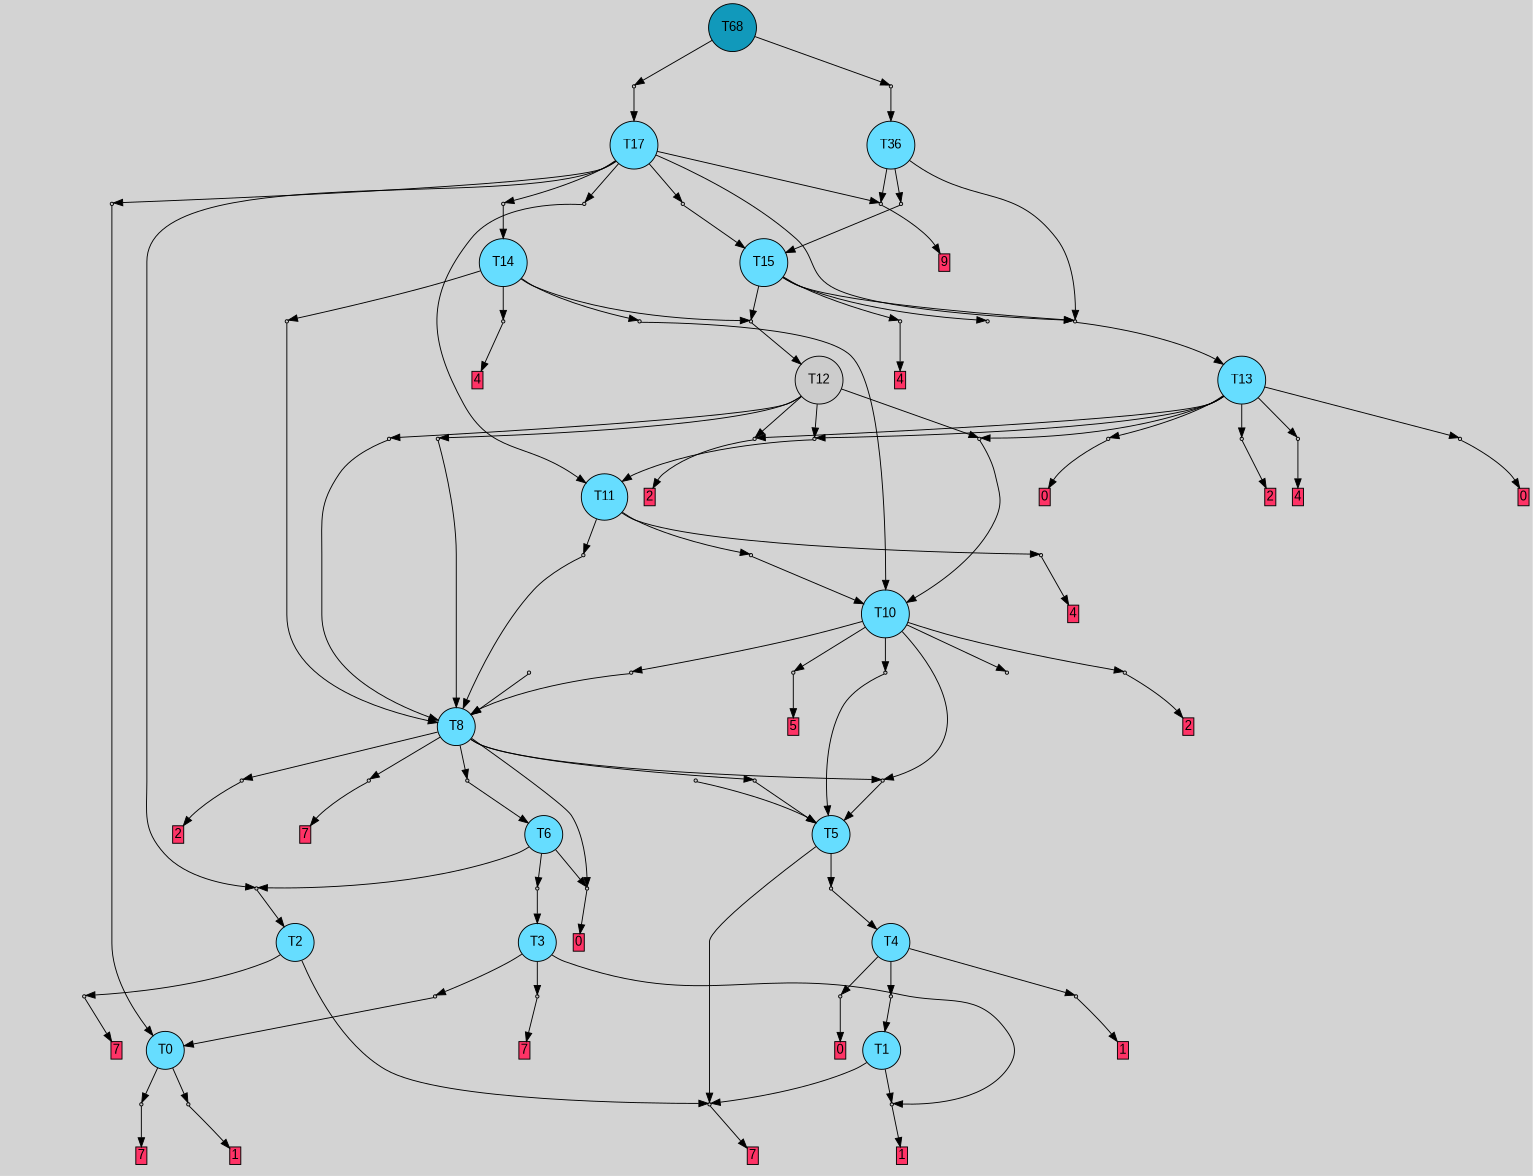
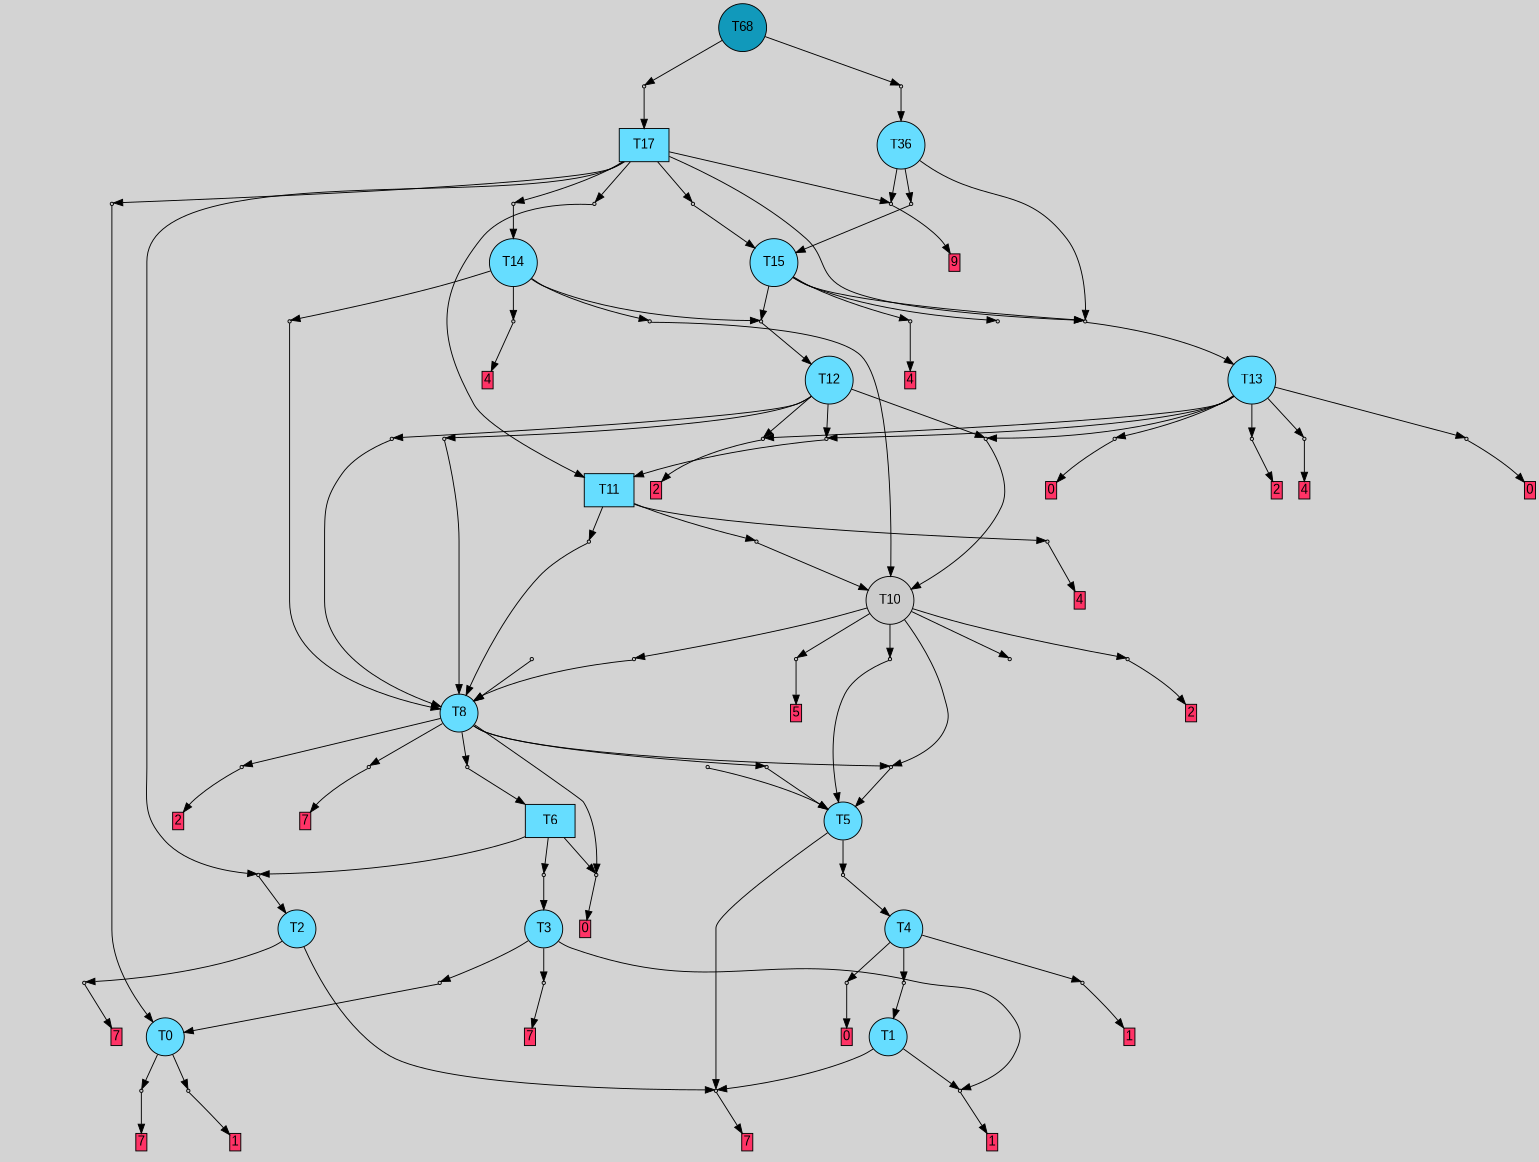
(634, 145) -> (644, 145)
(819, 380) -> (829, 380)
(605, 497) -> (609, 490)
(885, 614) -> (890, 600)
(544, 835) -> (550, 821)
